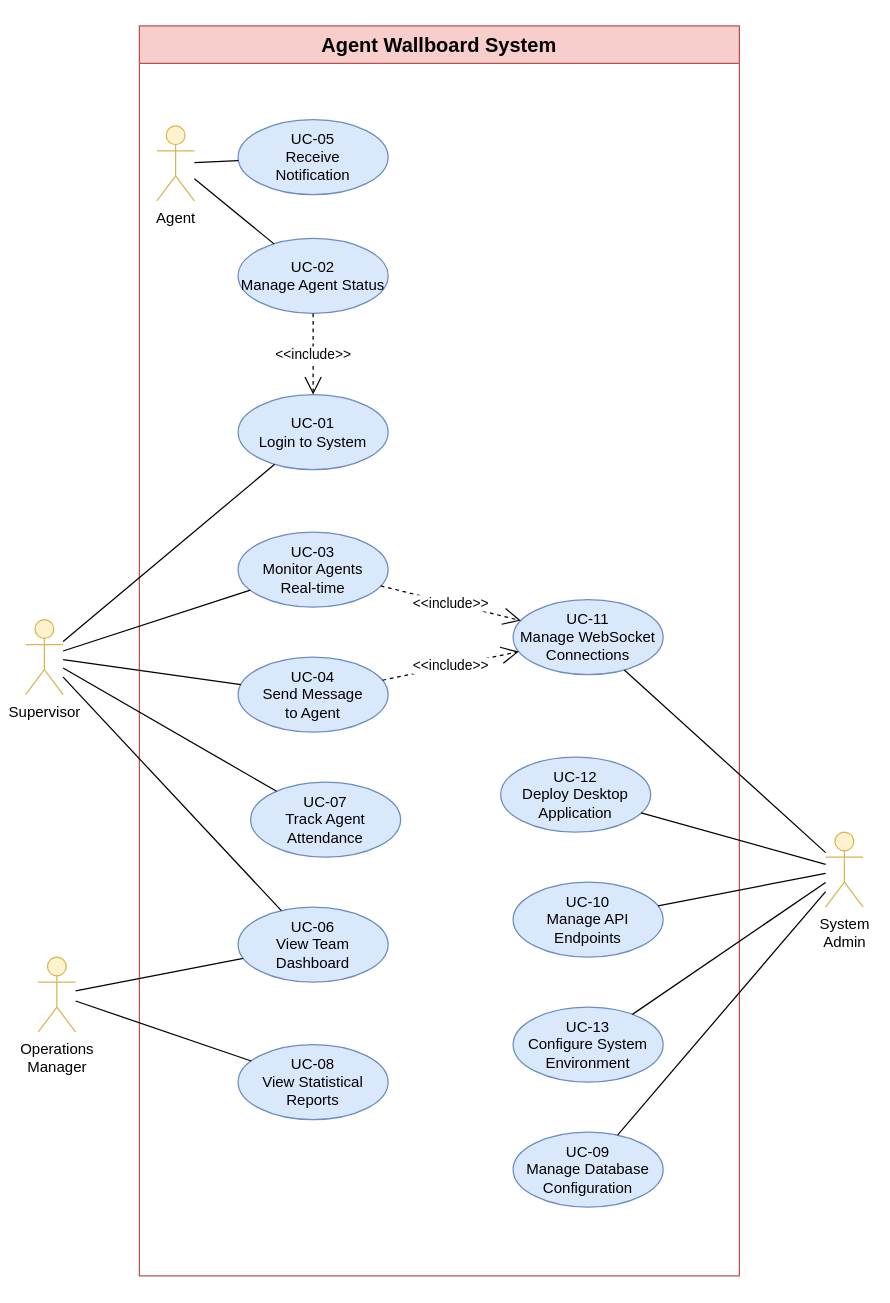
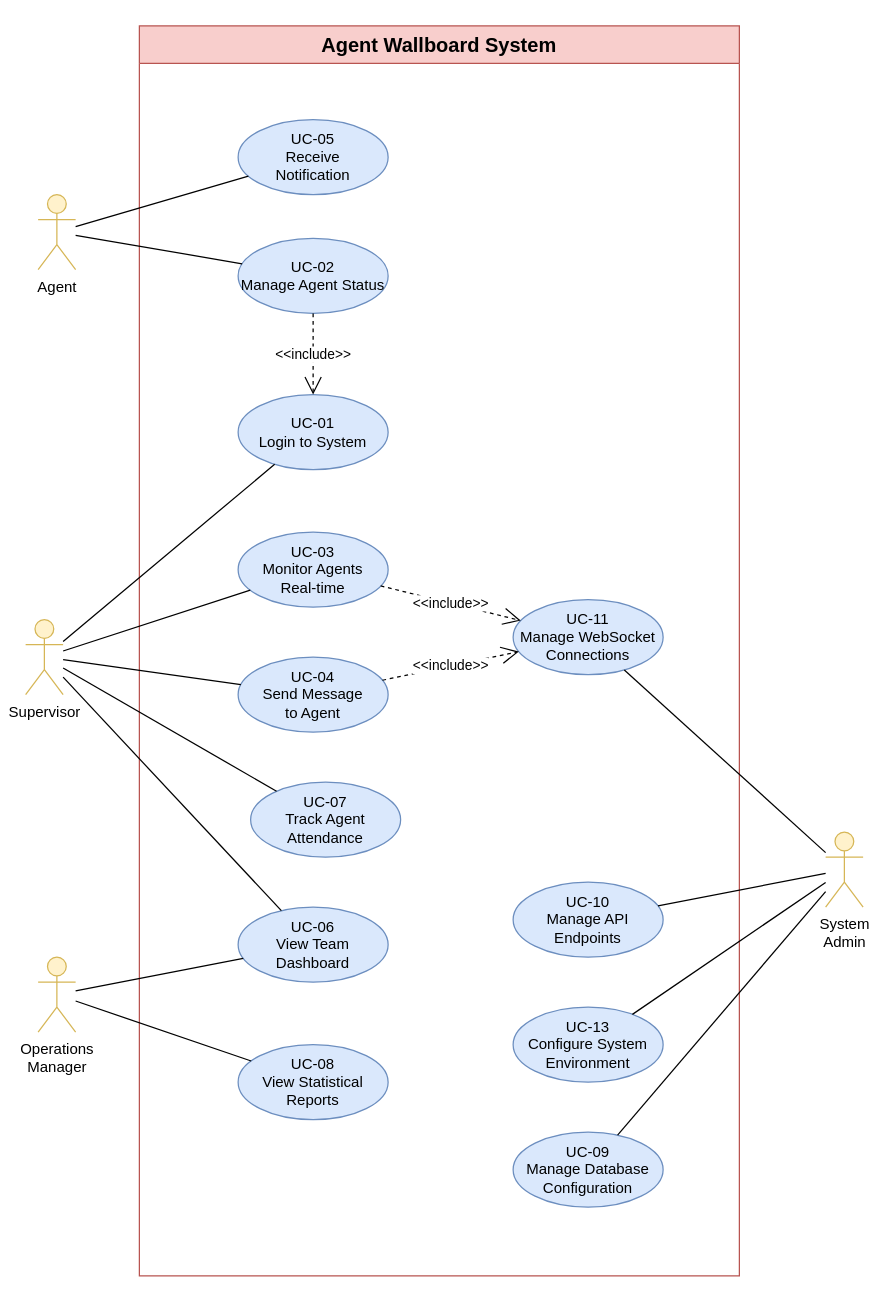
(176, 163) -> (57, 232)
(576, 794) -> none
(734, 839) -> none
